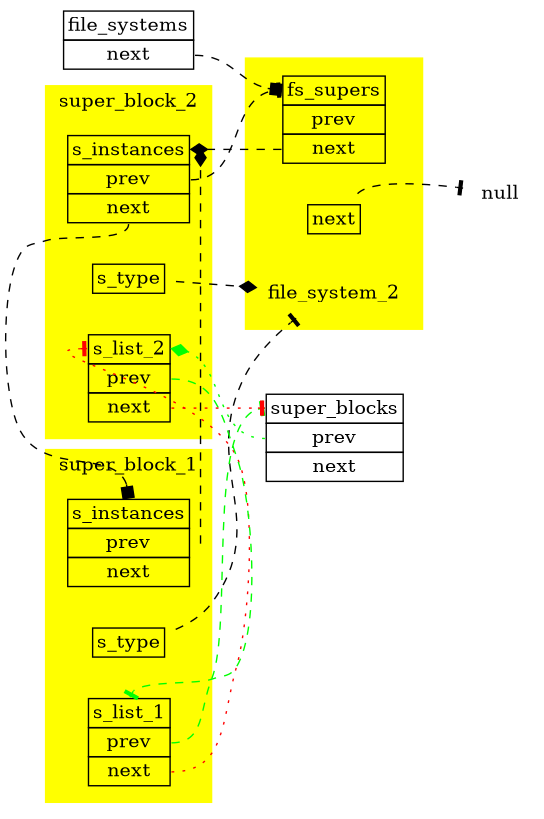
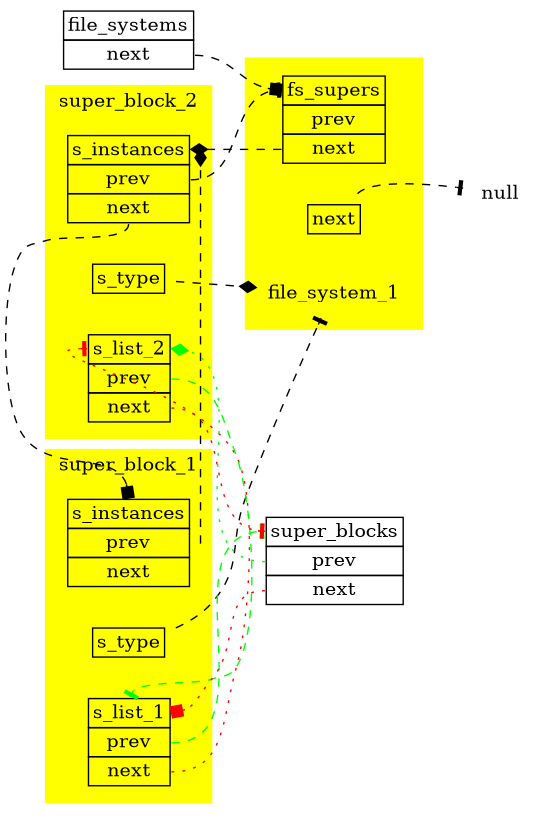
(334, 293) -> (334, 293)
none -> (227, 647)
